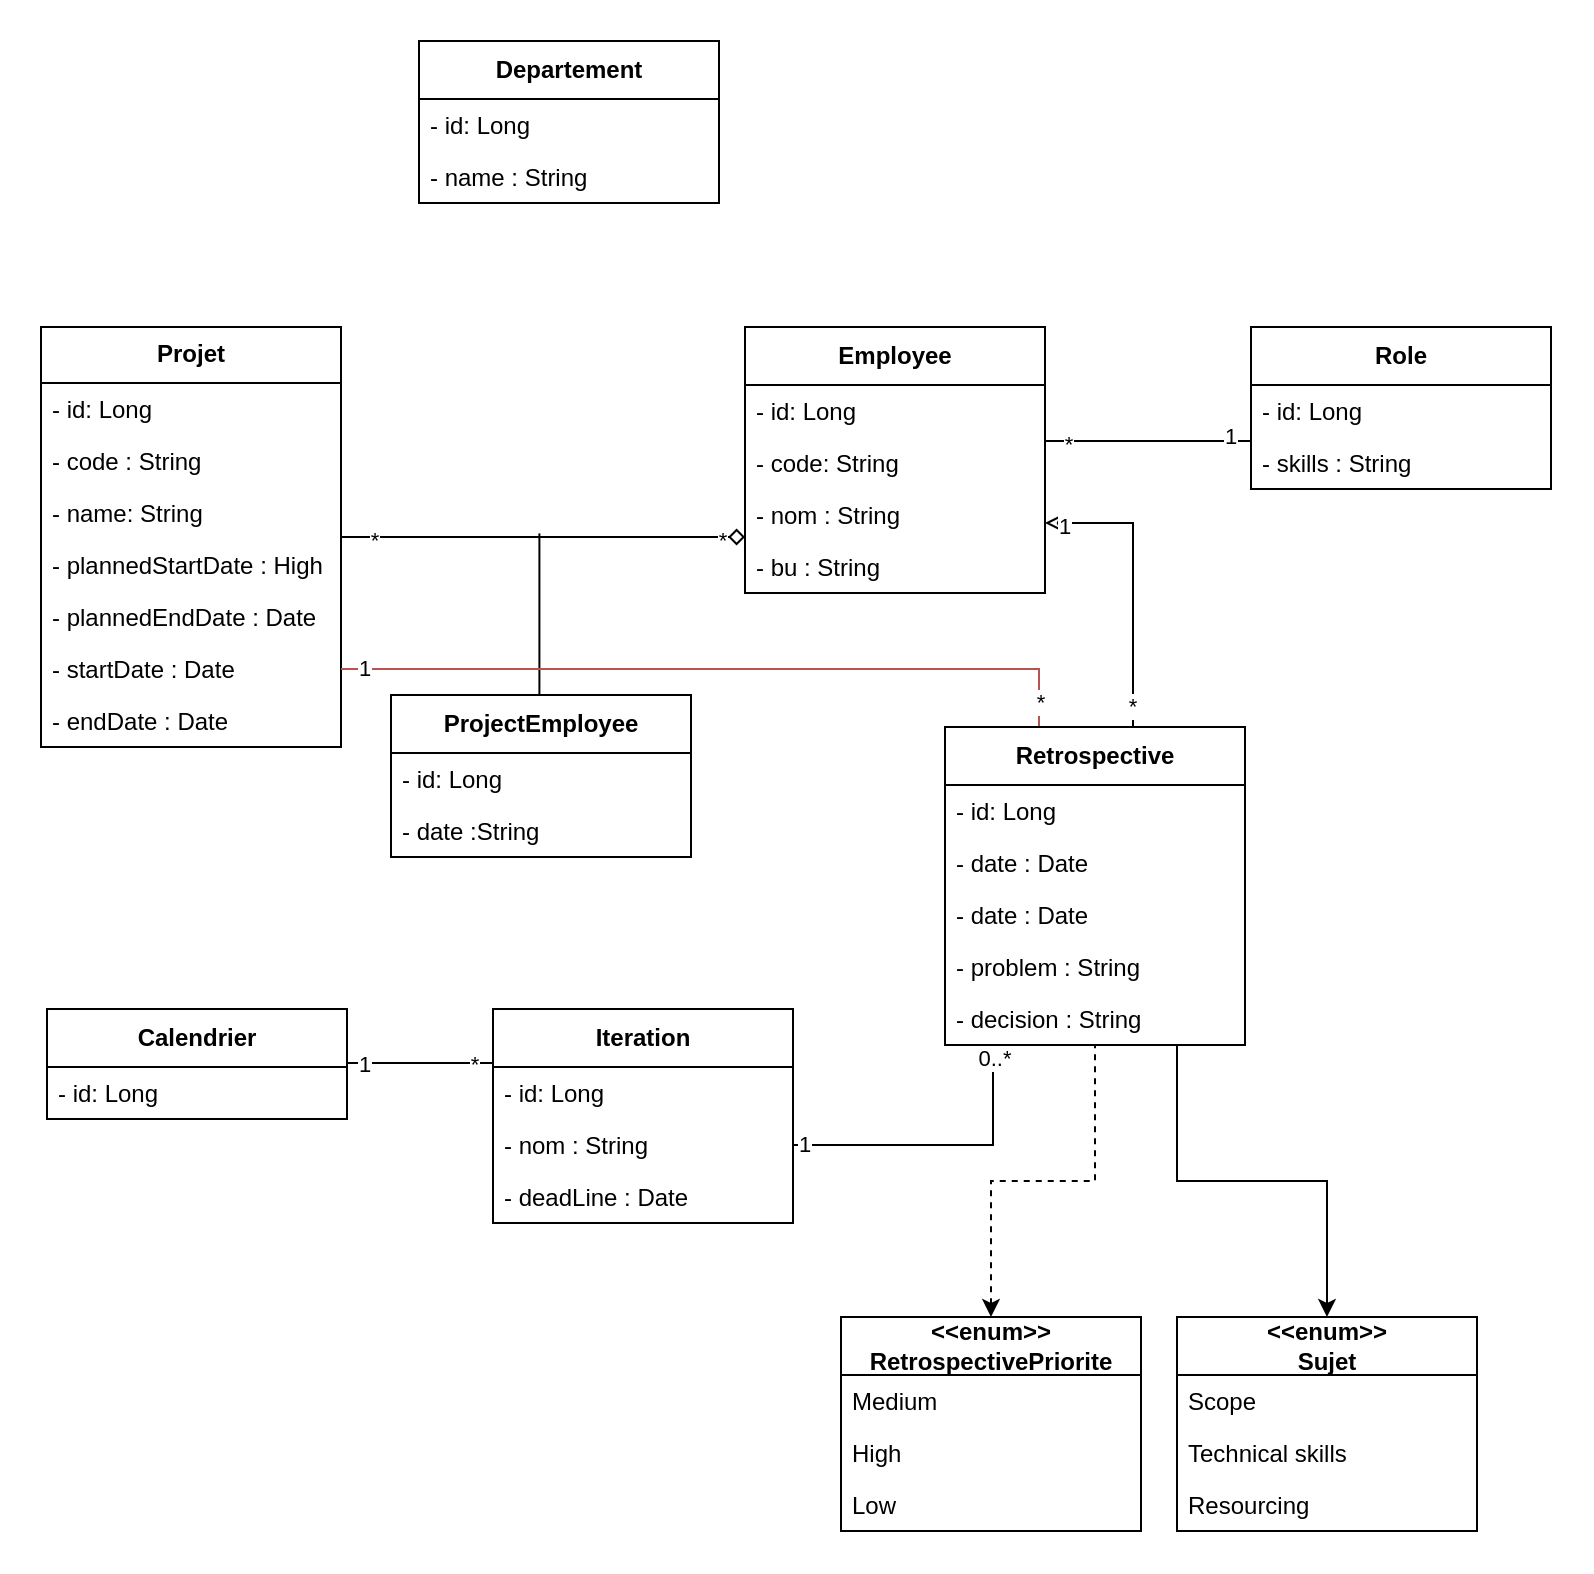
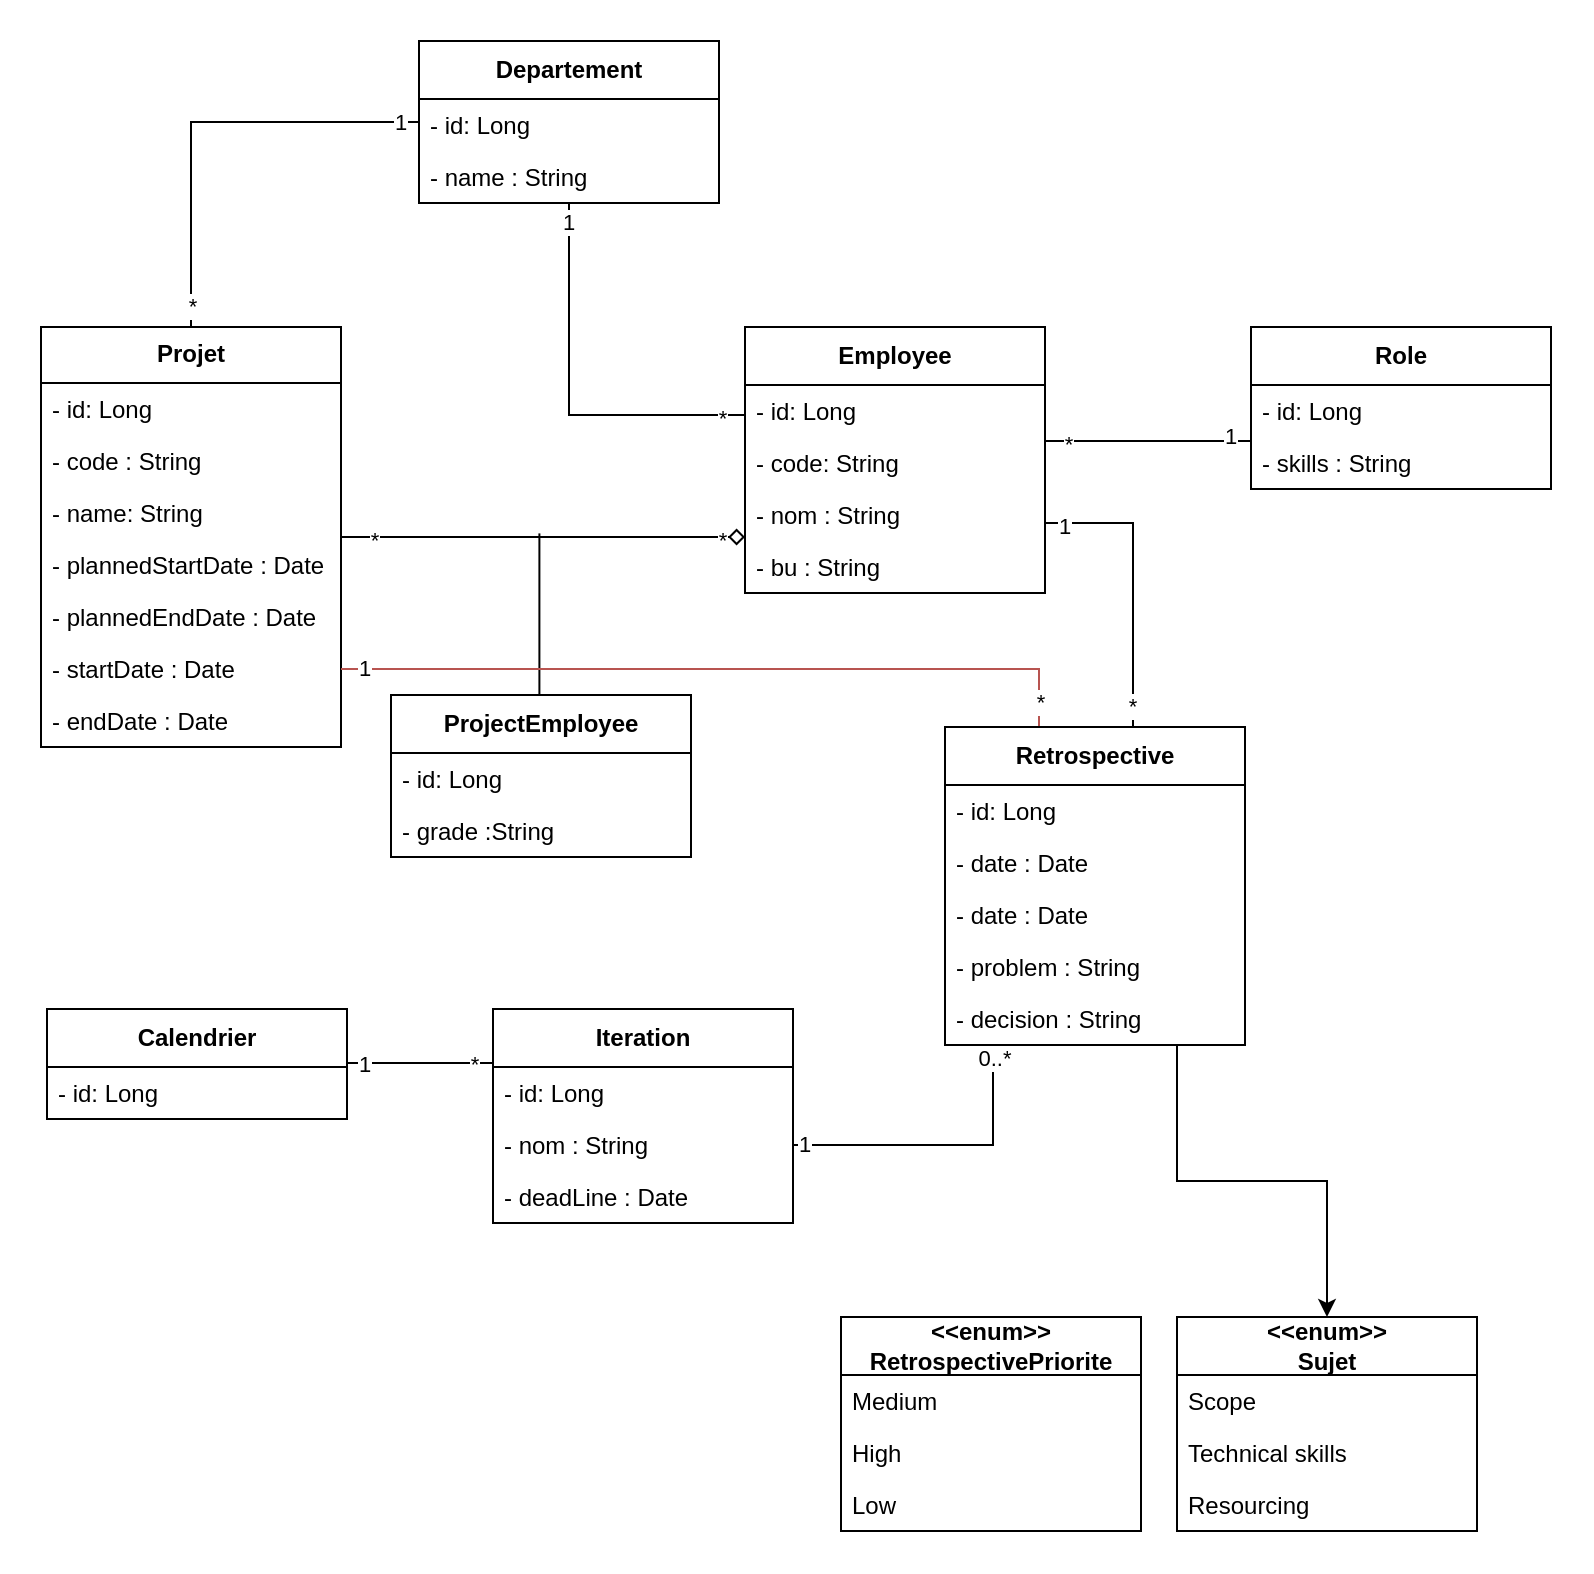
none -> (211, 122)
none -> (569, 397)
(1059, 523) -> (1054, 523)
(201, 566) -> (204, 566)
(484, 832) -> (490, 832)
(1047, 1181) -> none
